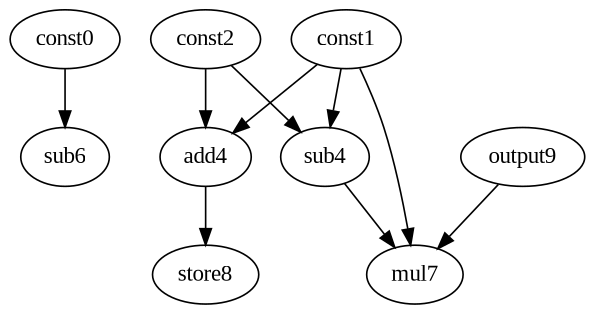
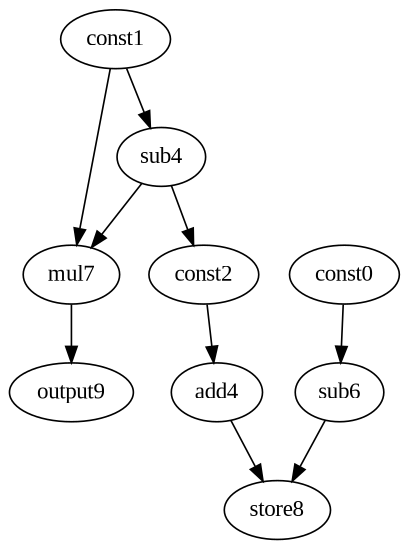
(260, 93) -> (180, 208)
(281, 94) -> none
(474, 210) -> (71, 325)
none -> (313, 444)
